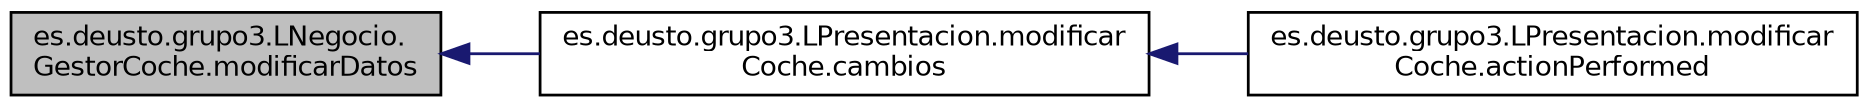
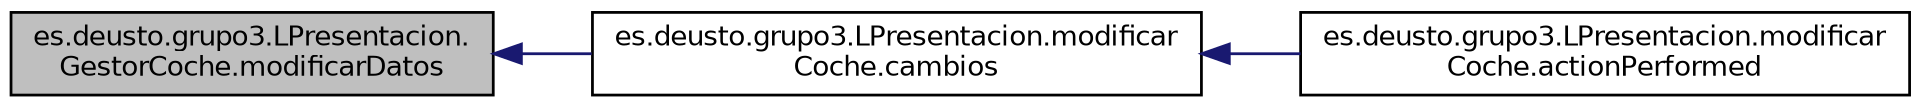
(226, 54) -> (252, 54)
